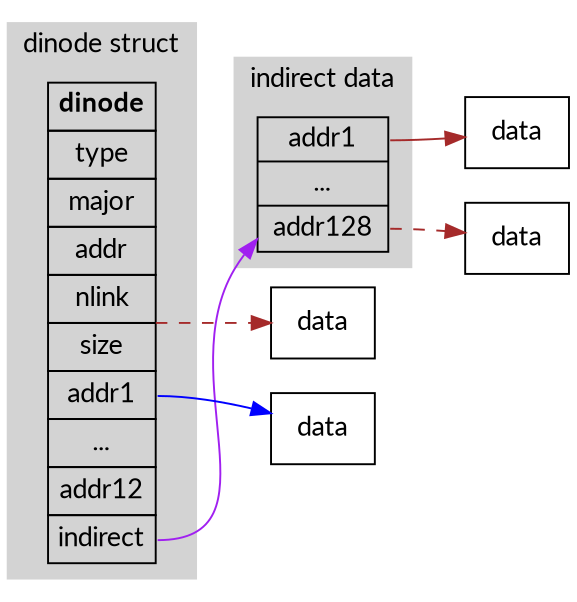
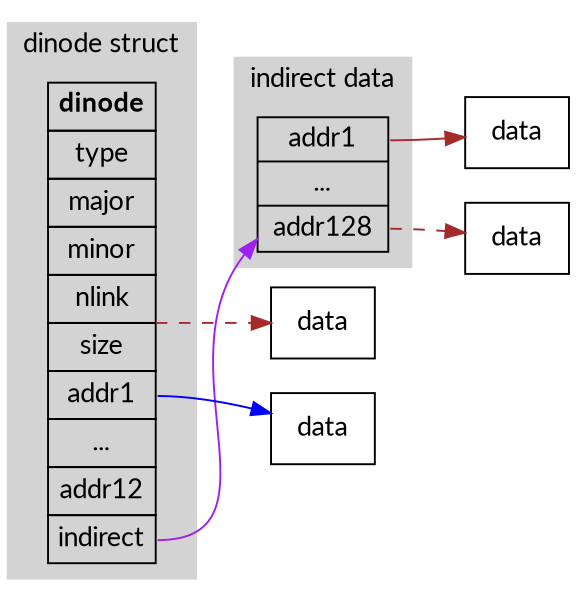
(102, 250) -> (102, 250)
